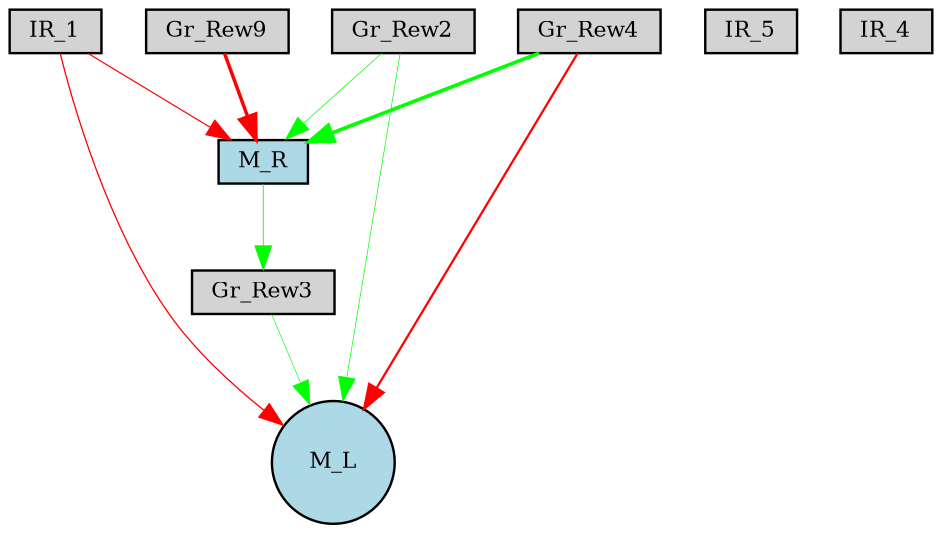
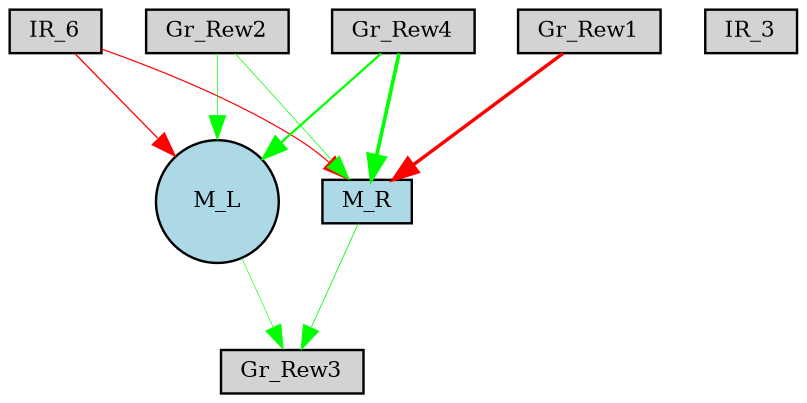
(56, 31) -> (56, 31)
(217, 31) -> (589, 31)
(751, 31) -> (751, 31)
(886, 31) -> none
(477, 221) -> (331, 98)
(286, 348) -> (258, 293)
